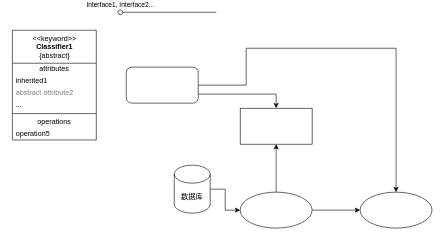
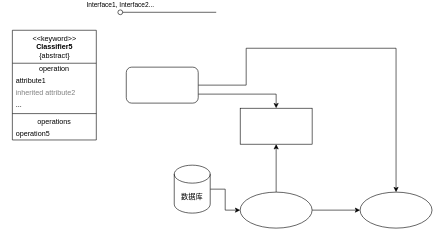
(55, 47) -> (55, 47)
(54, 69) -> (54, 69)
(34, 81) -> (35, 81)
(52, 93) -> (52, 93)
